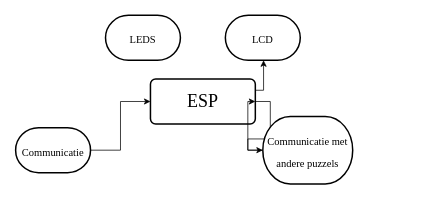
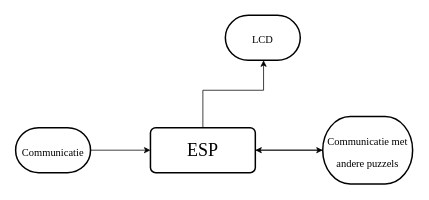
(143, 38) -> none
(203, 102) -> (203, 150)
(308, 150) -> (368, 150)
